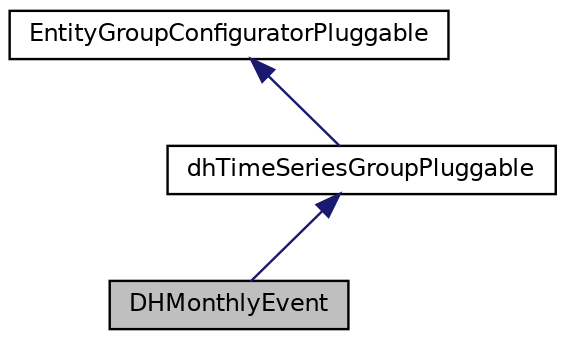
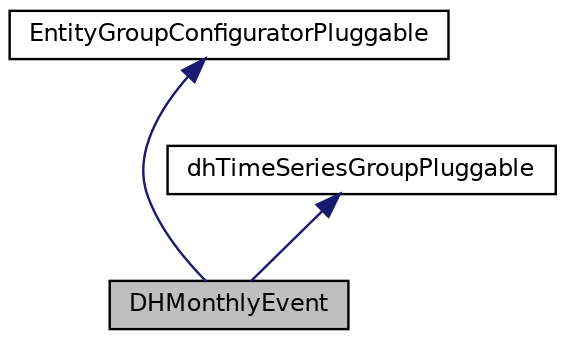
(304, 111) -> (145, 183)
